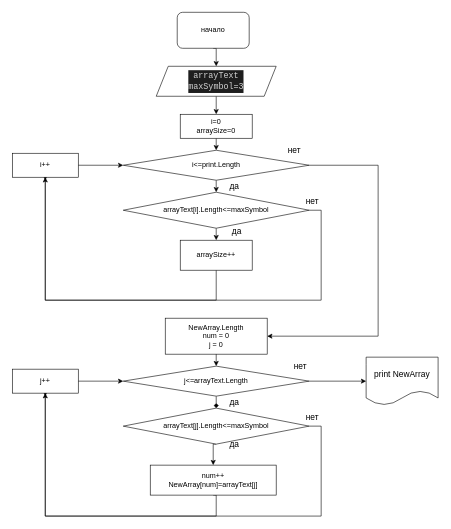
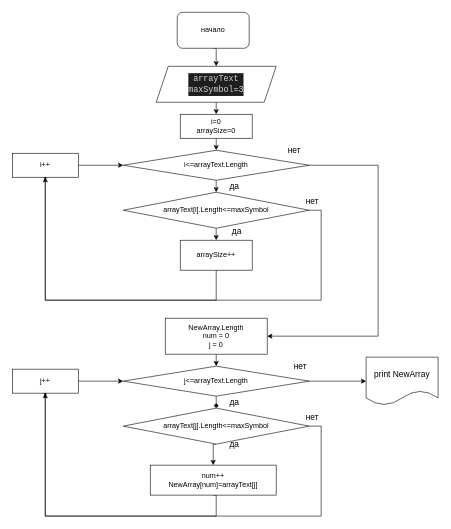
(216, 81) -> (216, 84)
(216, 165) -> (216, 165)
